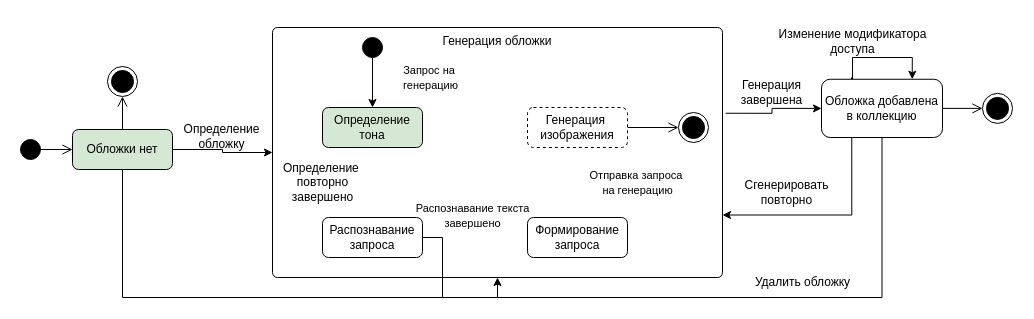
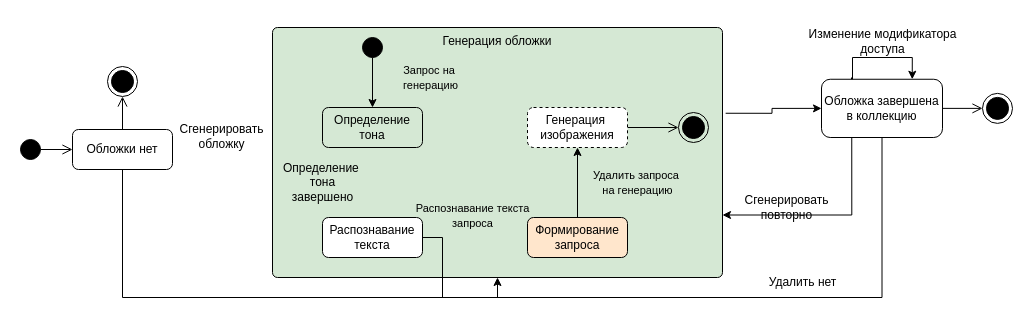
(852, 41) -> (882, 41)
(772, 93) -> none
(882, 109) -> (882, 109)
(222, 137) -> (222, 137)
(123, 150) -> (123, 150)
(221, 150) -> none
(498, 153) -> (498, 153)
(323, 183) -> (323, 183)
(638, 183) -> (638, 183)
none -> (578, 186)
(787, 193) -> (787, 208)
(473, 216) -> (473, 216)
(373, 238) -> (373, 238)
(578, 238) -> (578, 238)
(803, 283) -> (803, 283)
